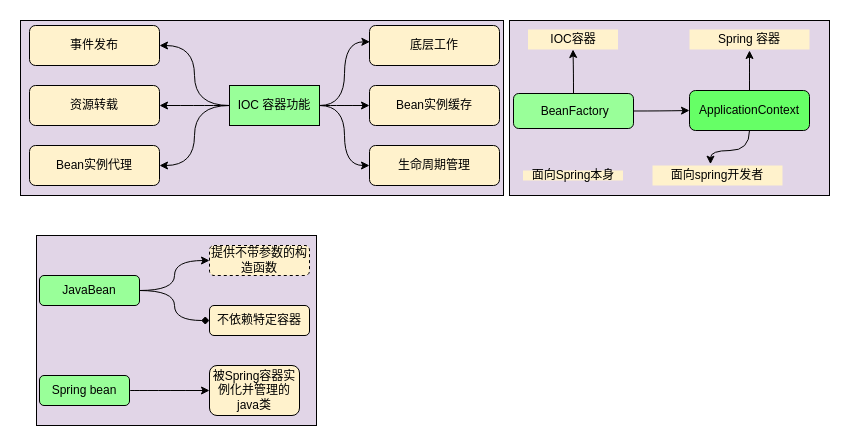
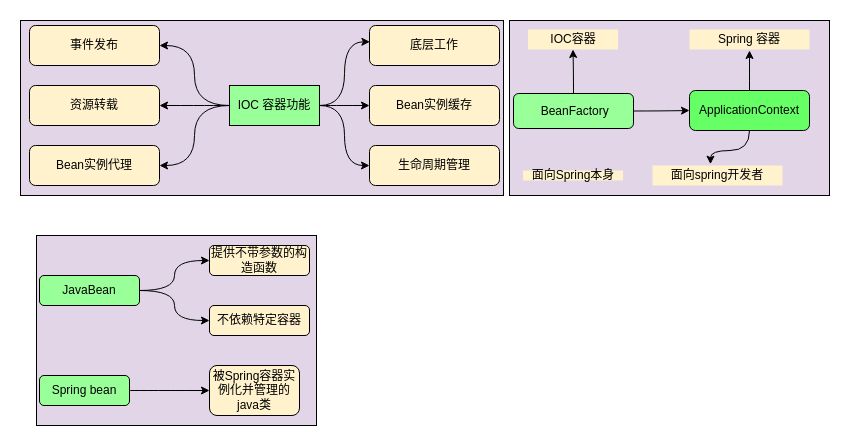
(260, 261) -> (260, 261)
(201, 320) -> (201, 320)
